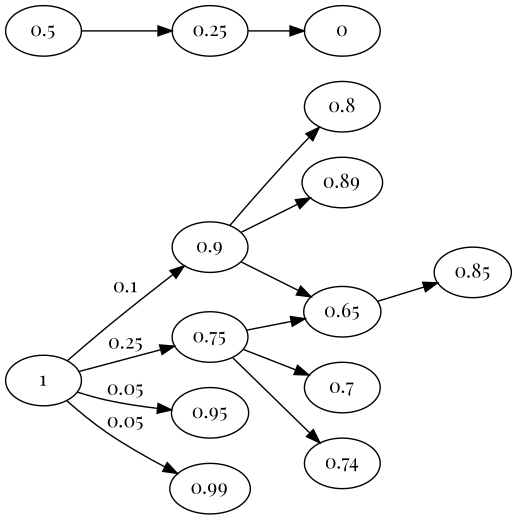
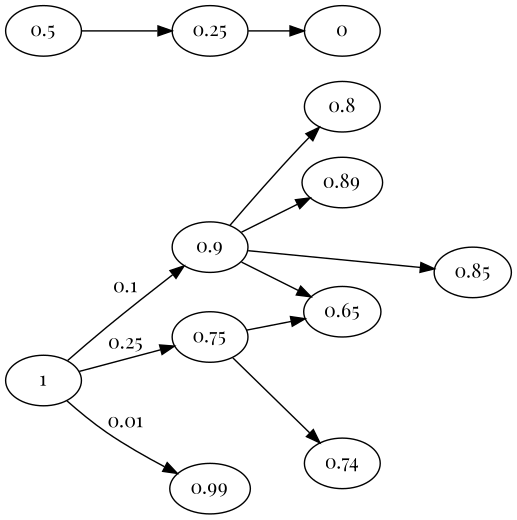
(401, 294) -> (334, 259)
(342, 388) -> none
(210, 413) -> none
(126, 422) -> (126, 422)
